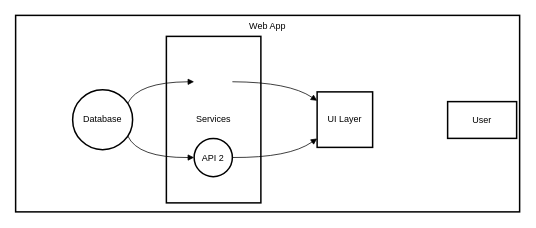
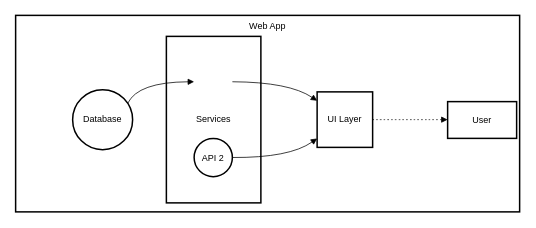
none -> (410, 120)
(155, 154) -> none
